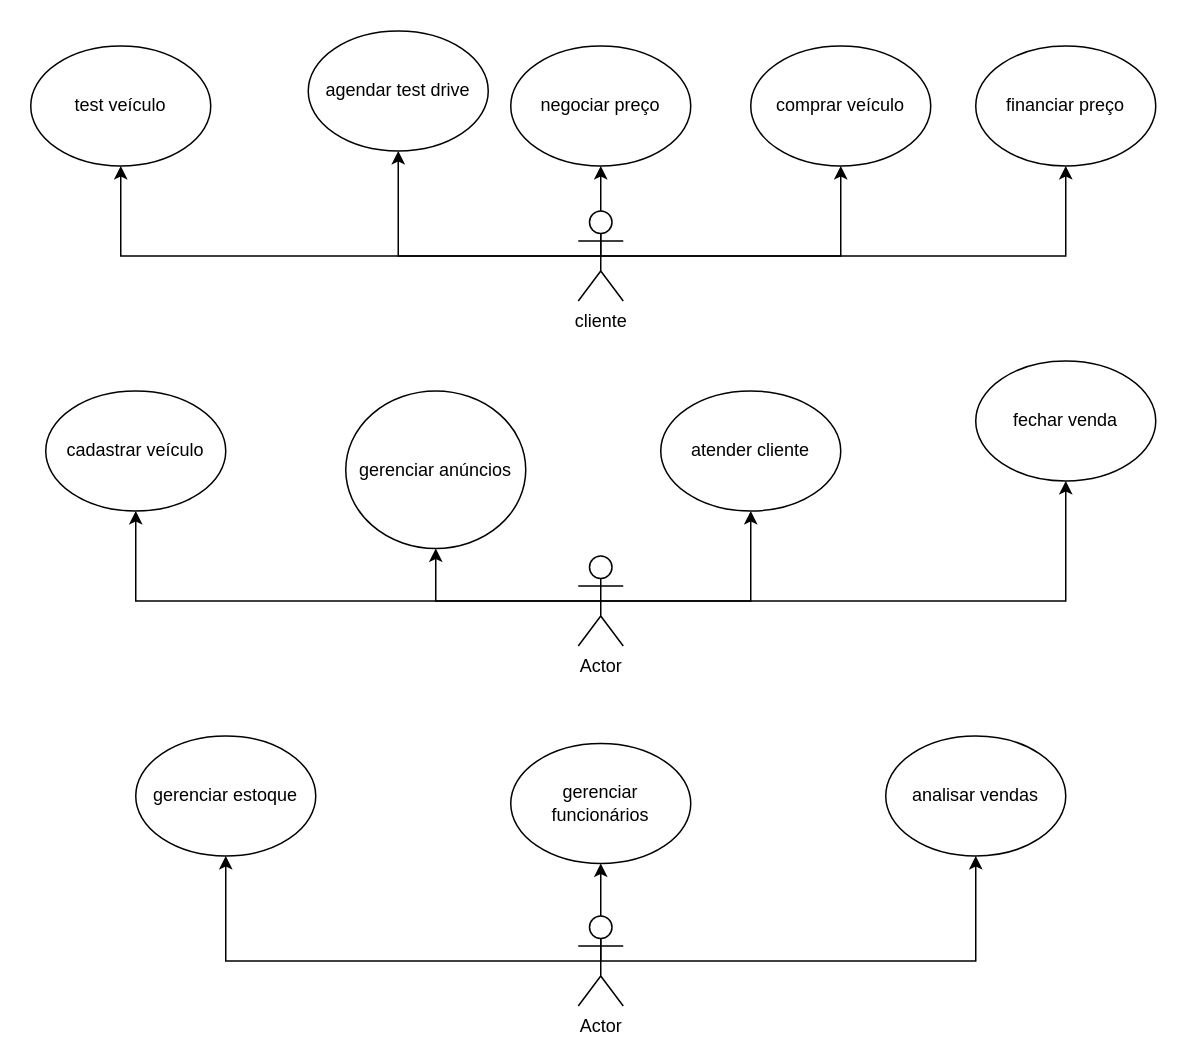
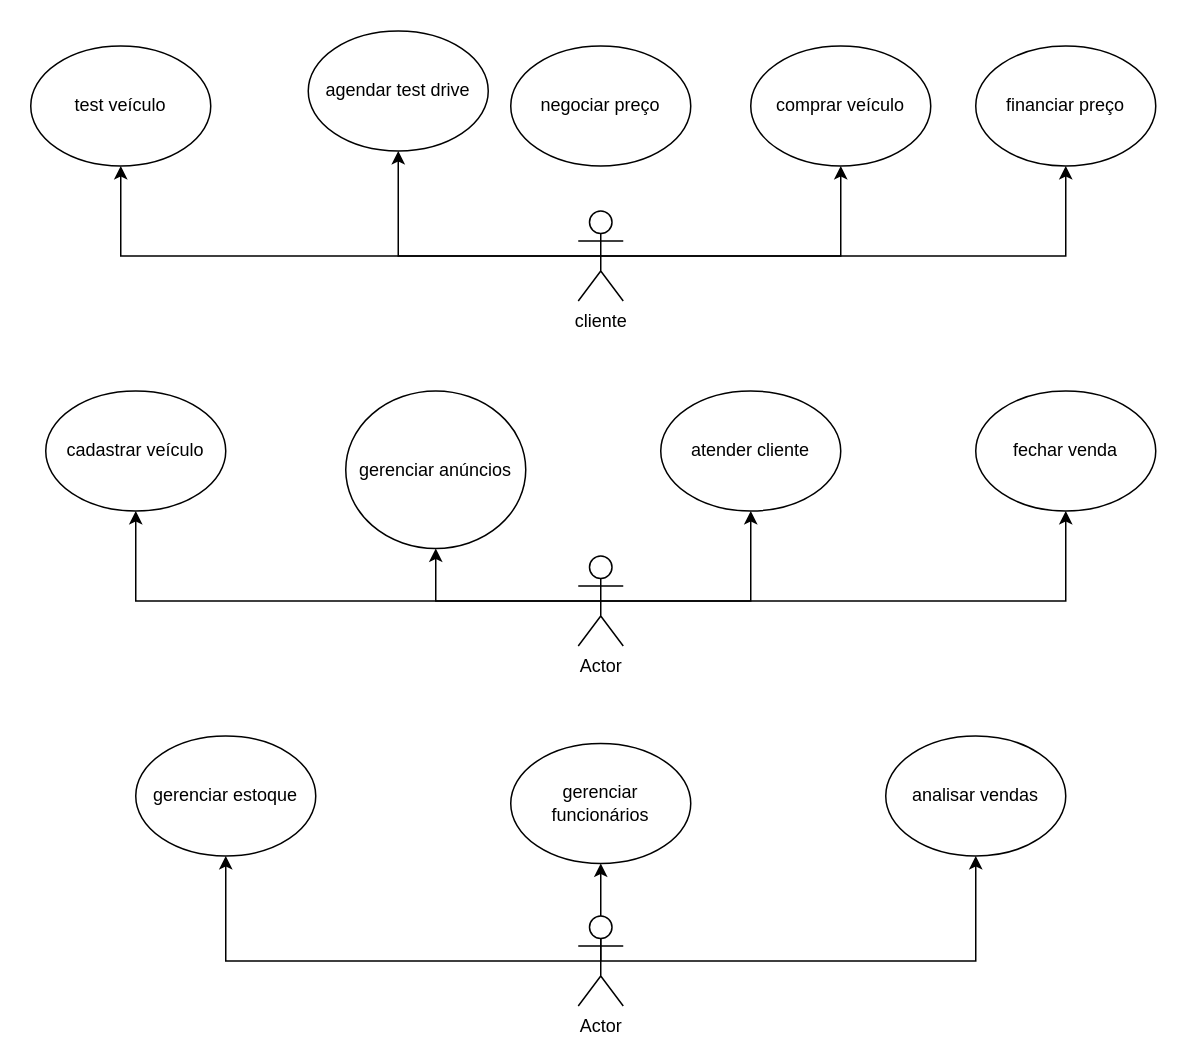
(601, 183) -> none
(1066, 421) -> (1066, 451)
